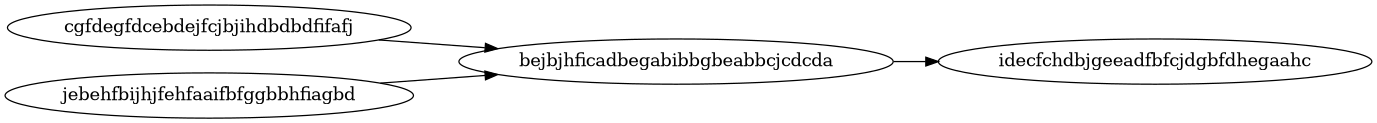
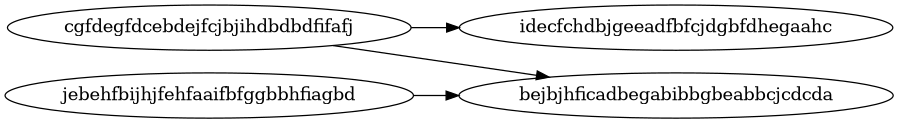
(910, 62) -> (429, 28)
